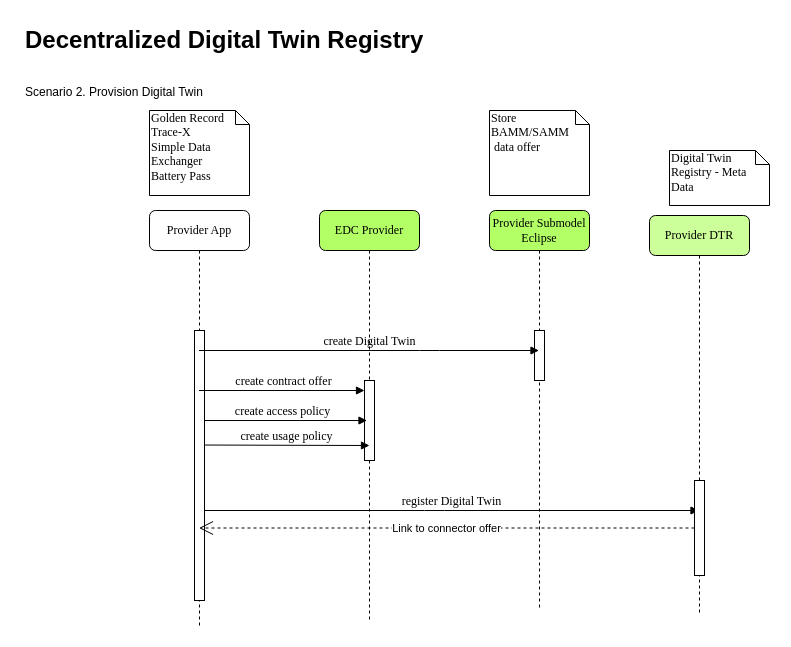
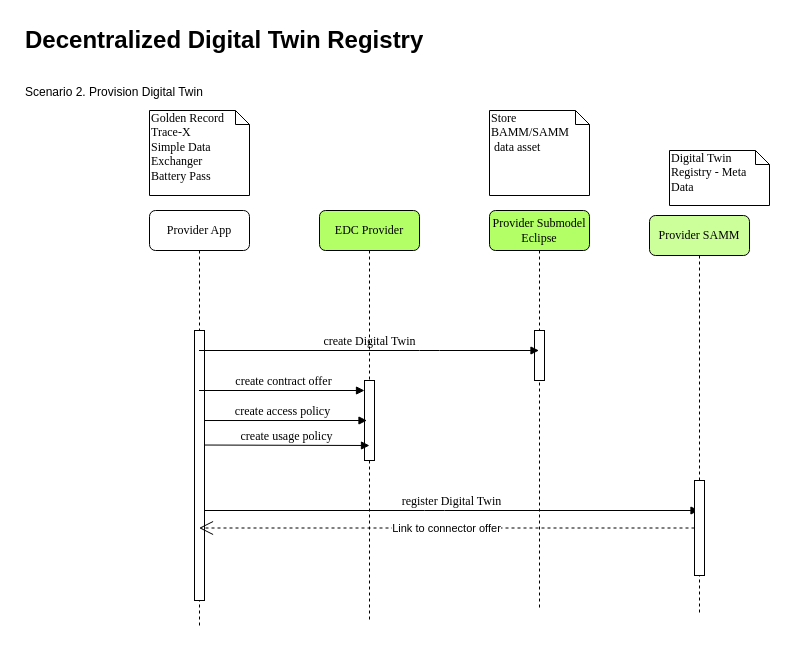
(540, 126) -> (540, 126)
(700, 236) -> (700, 236)
